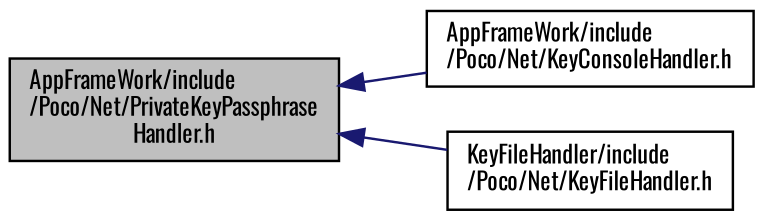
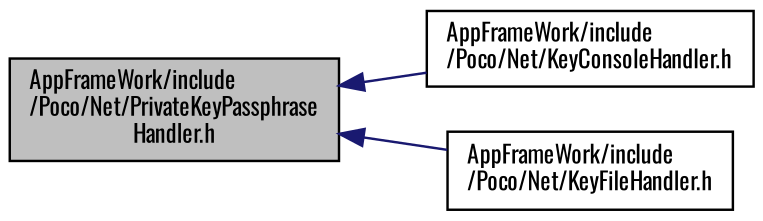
(590, 171) -> (590, 171)
